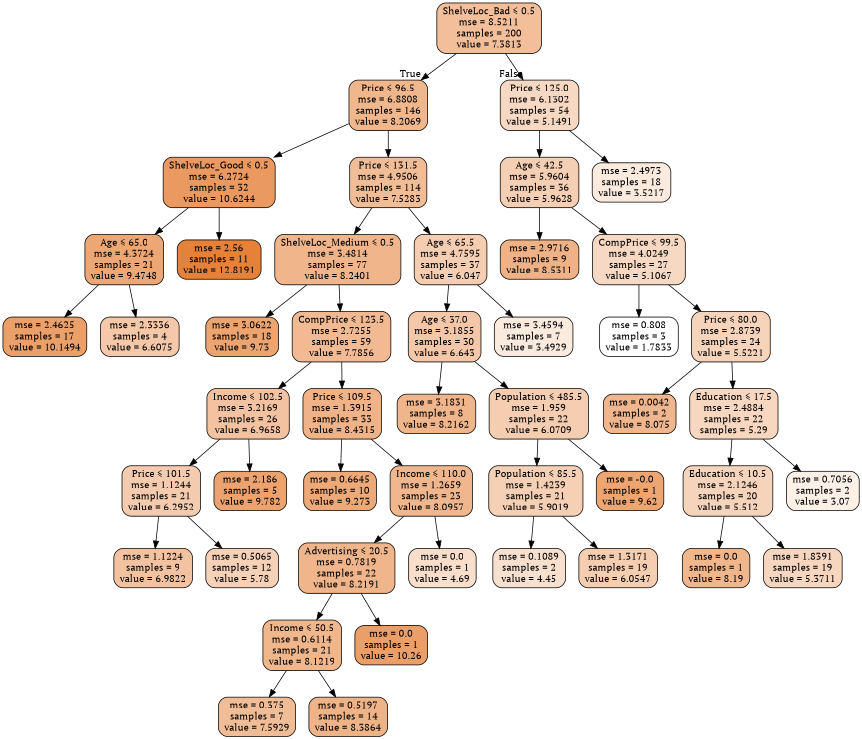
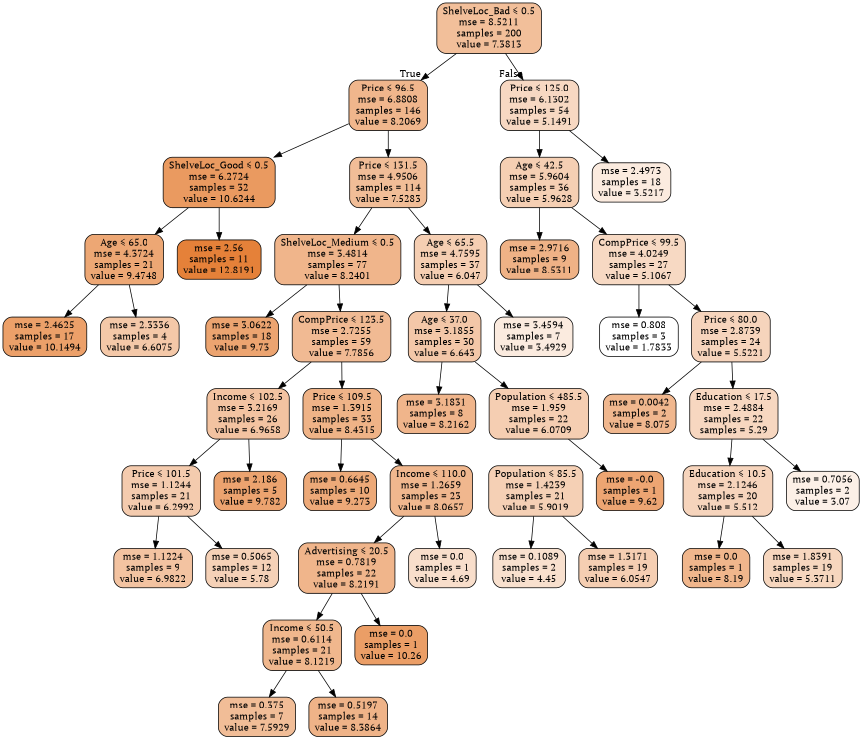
(537, 449) -> none
(161, 507) -> (161, 507)
(431, 507) -> (431, 507)
